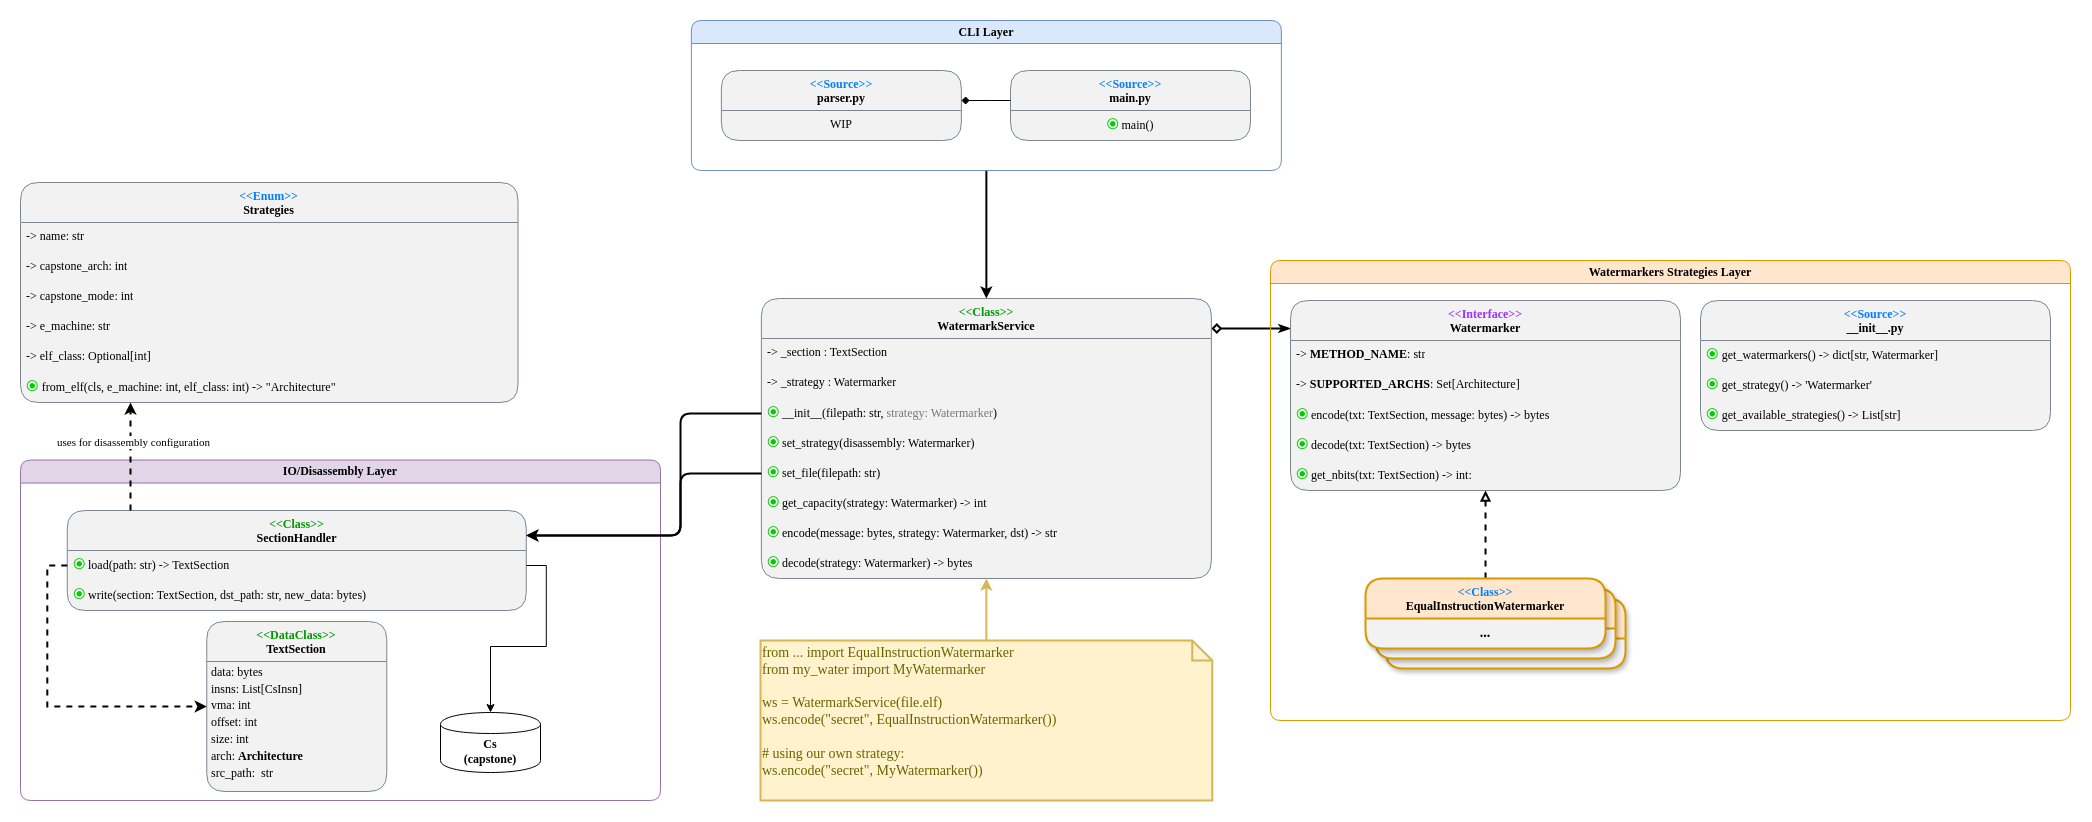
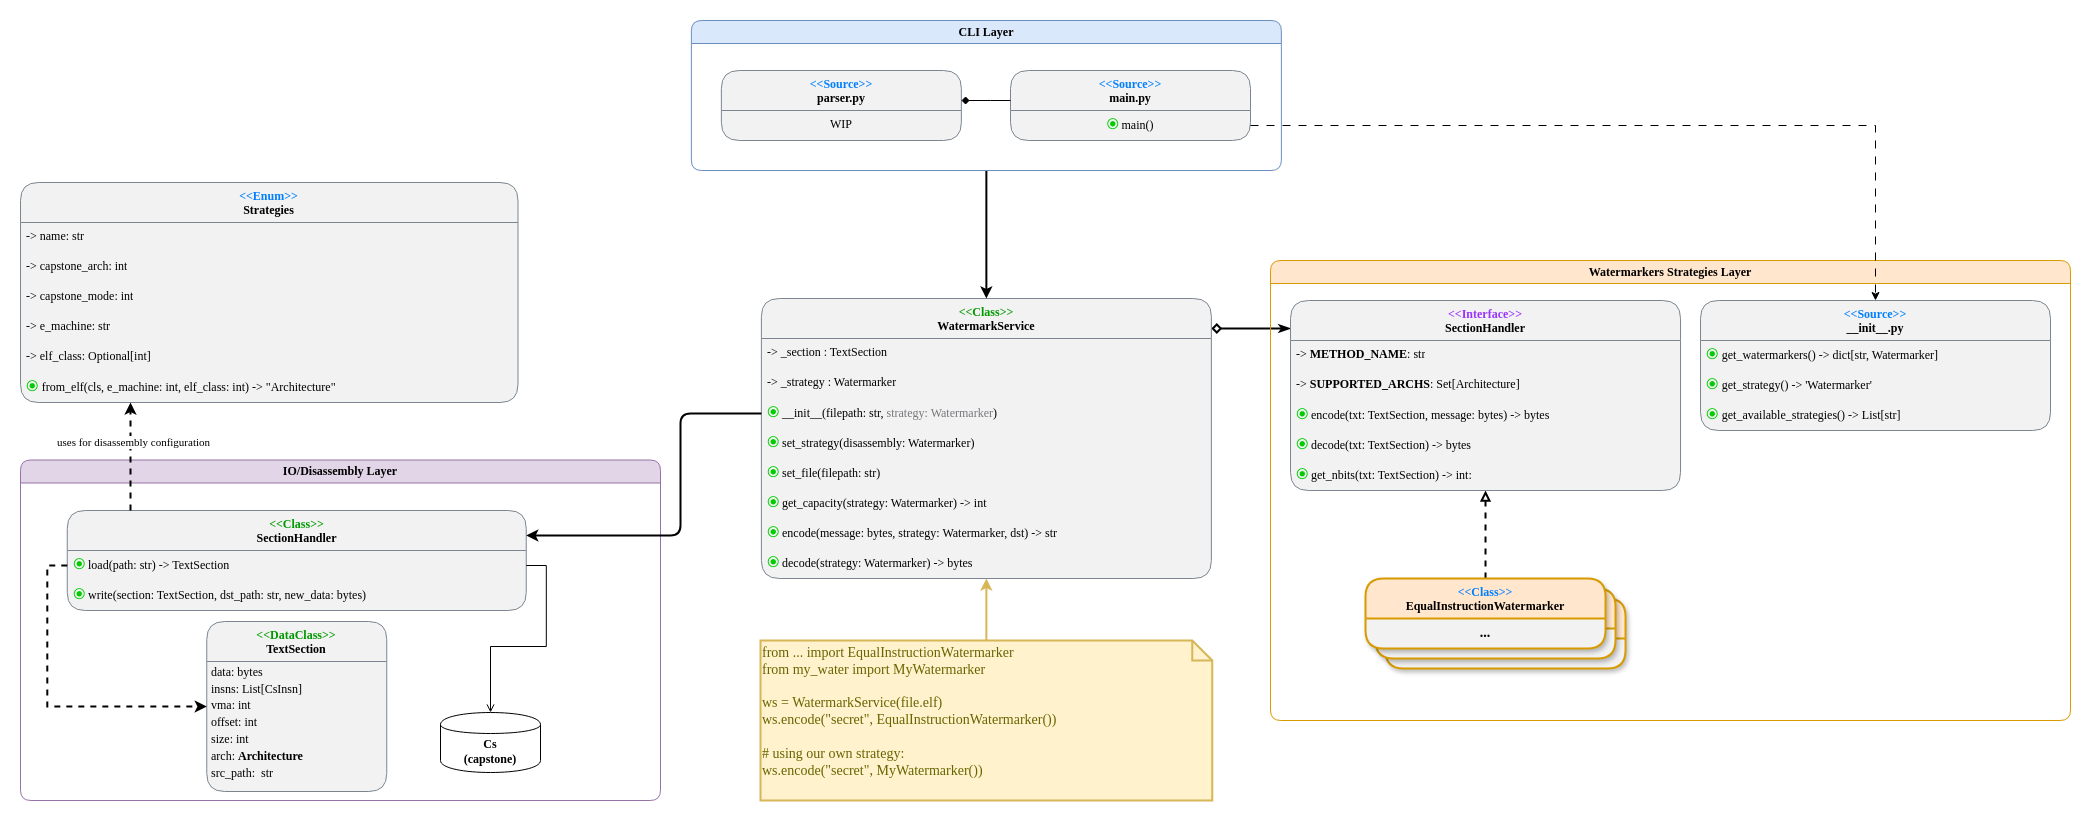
none -> (1666, 126)
(1486, 322) -> (1486, 322)
(723, 474) -> none
(491, 704) -> (491, 706)
